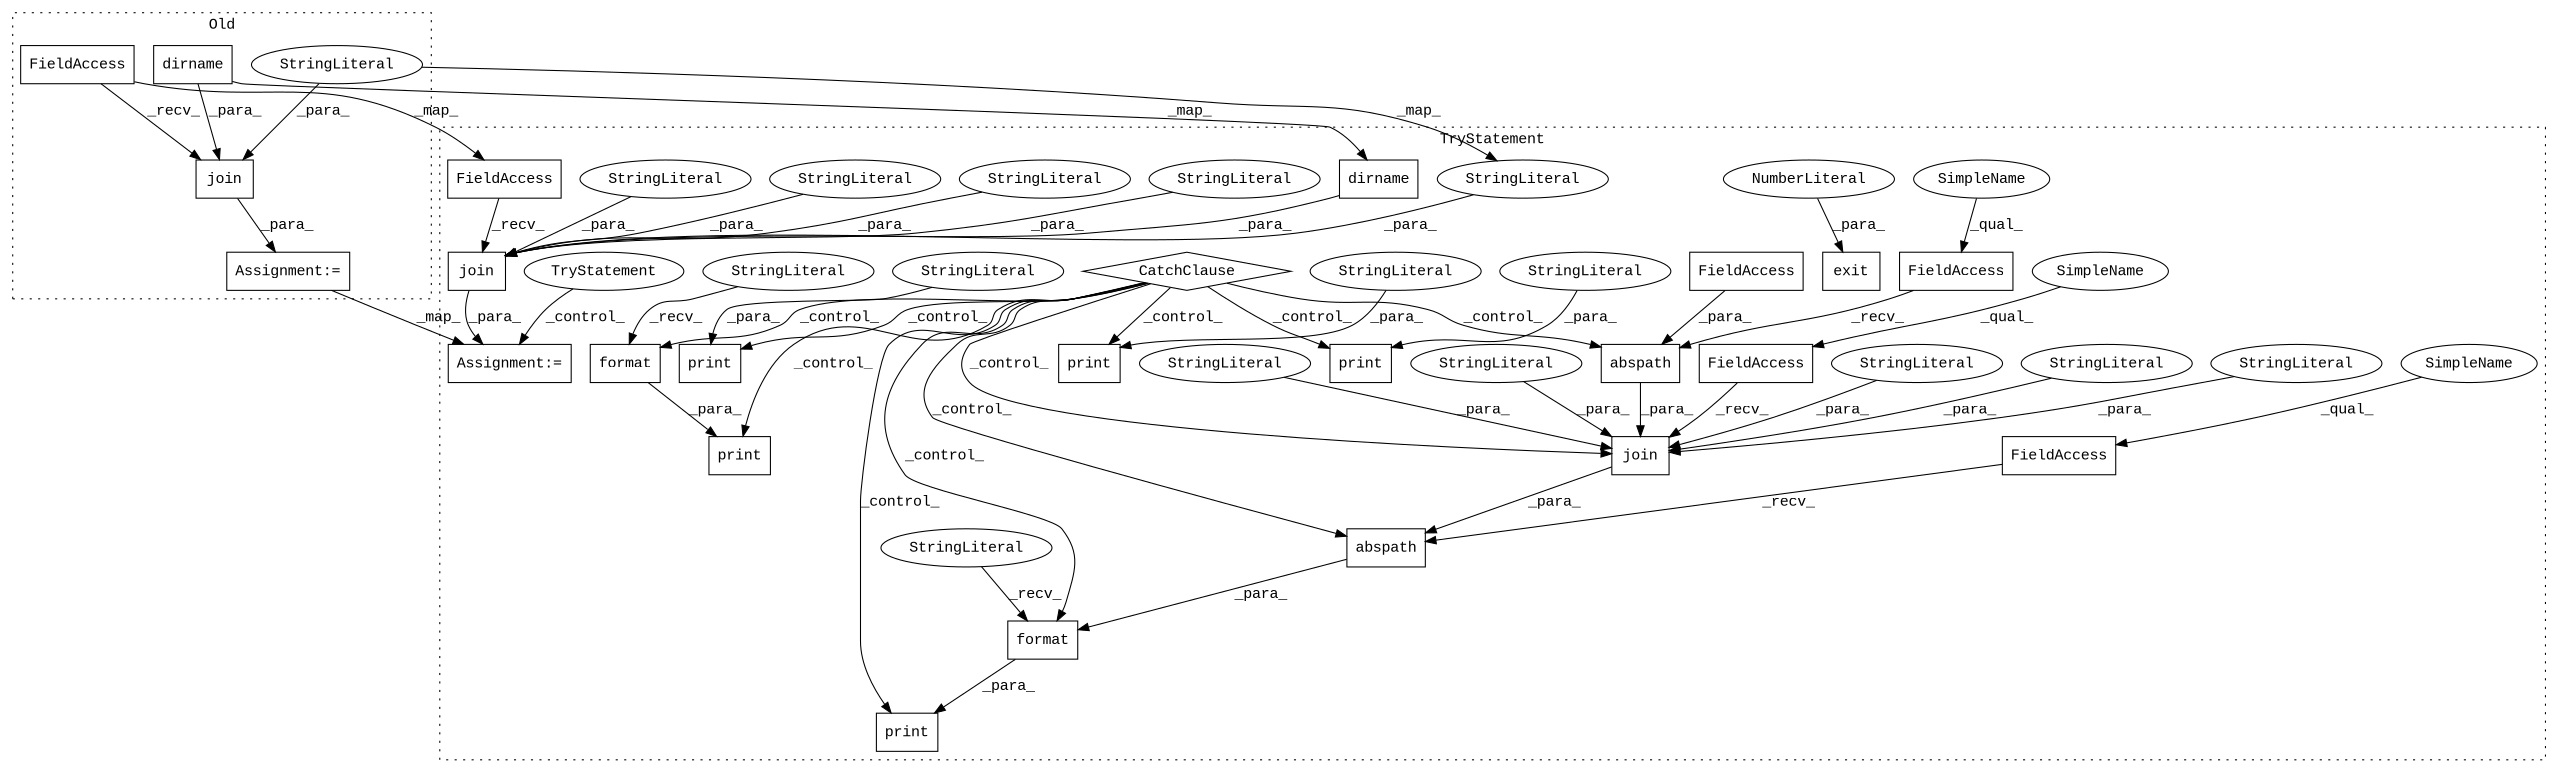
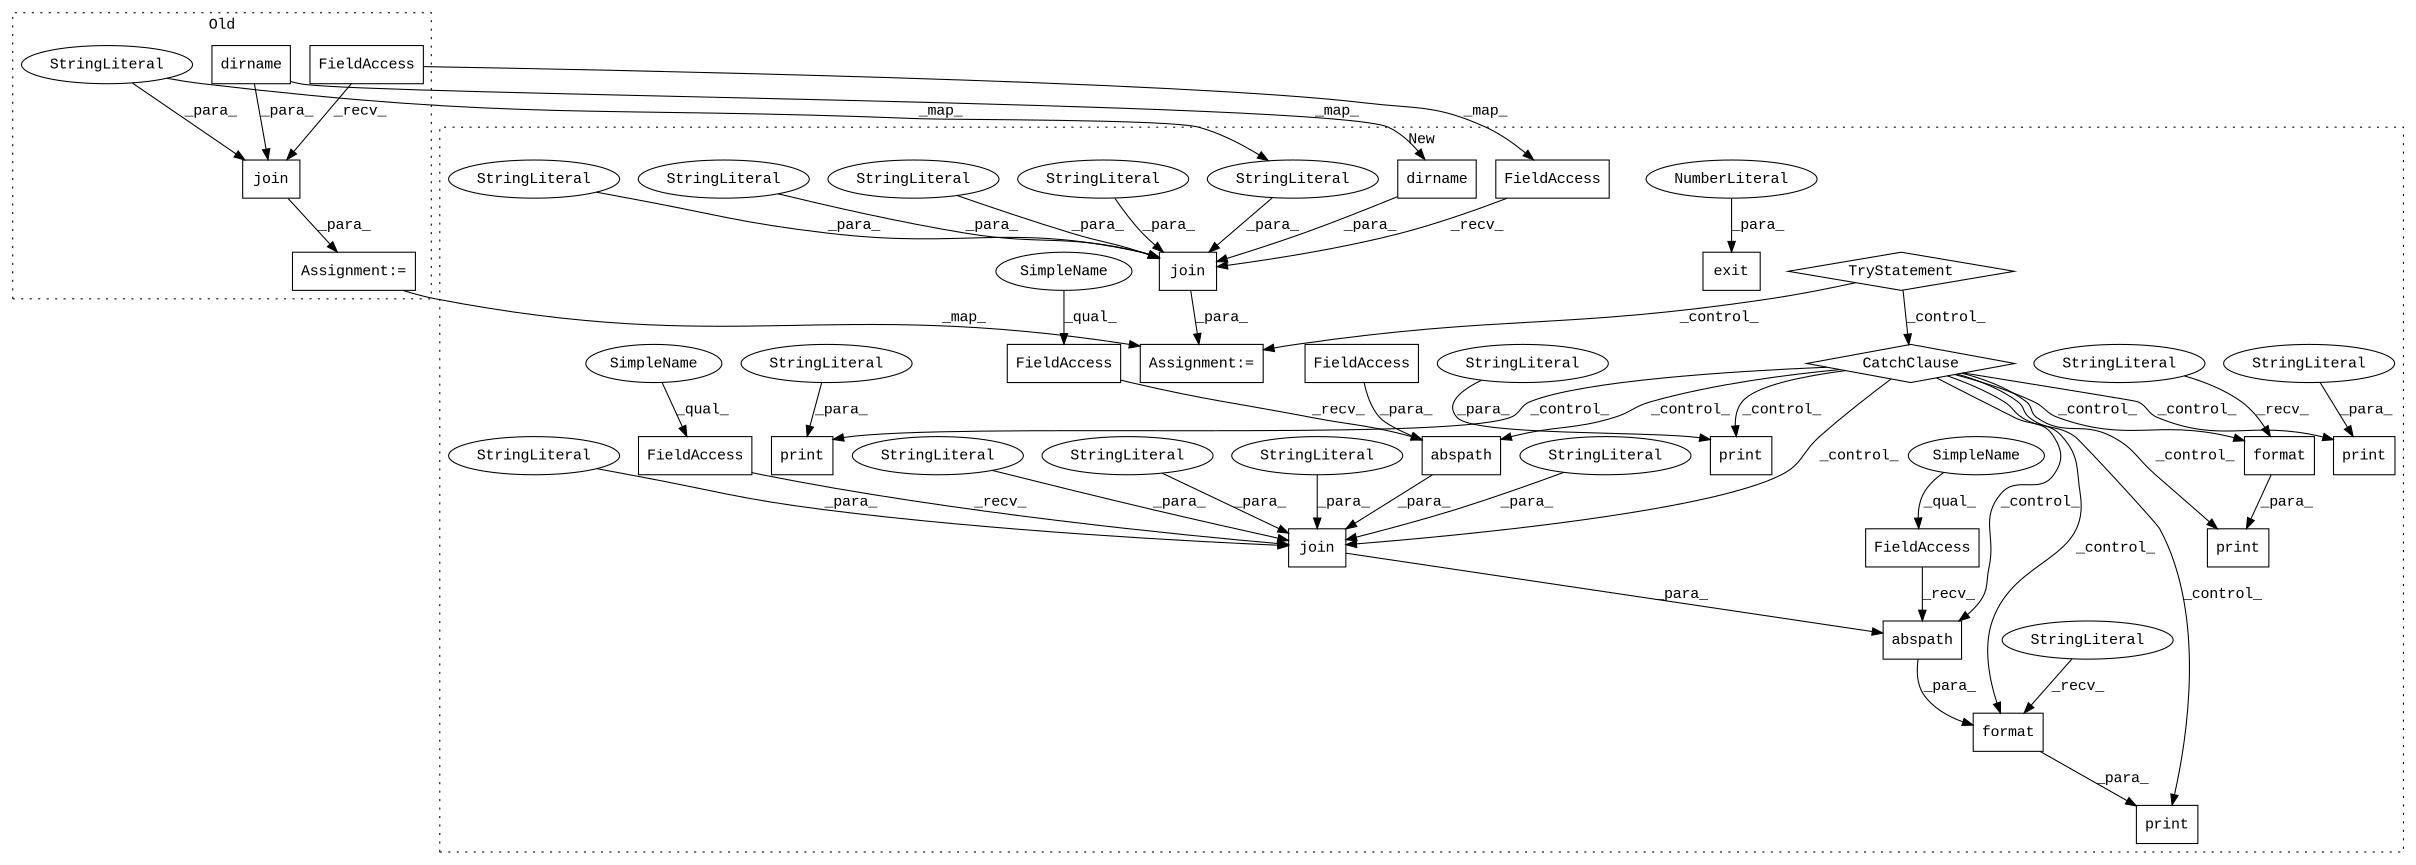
(1493, 139) -> (1422, 139)
(604, 271) -> (1901, 271)
none -> (1905, 312)
